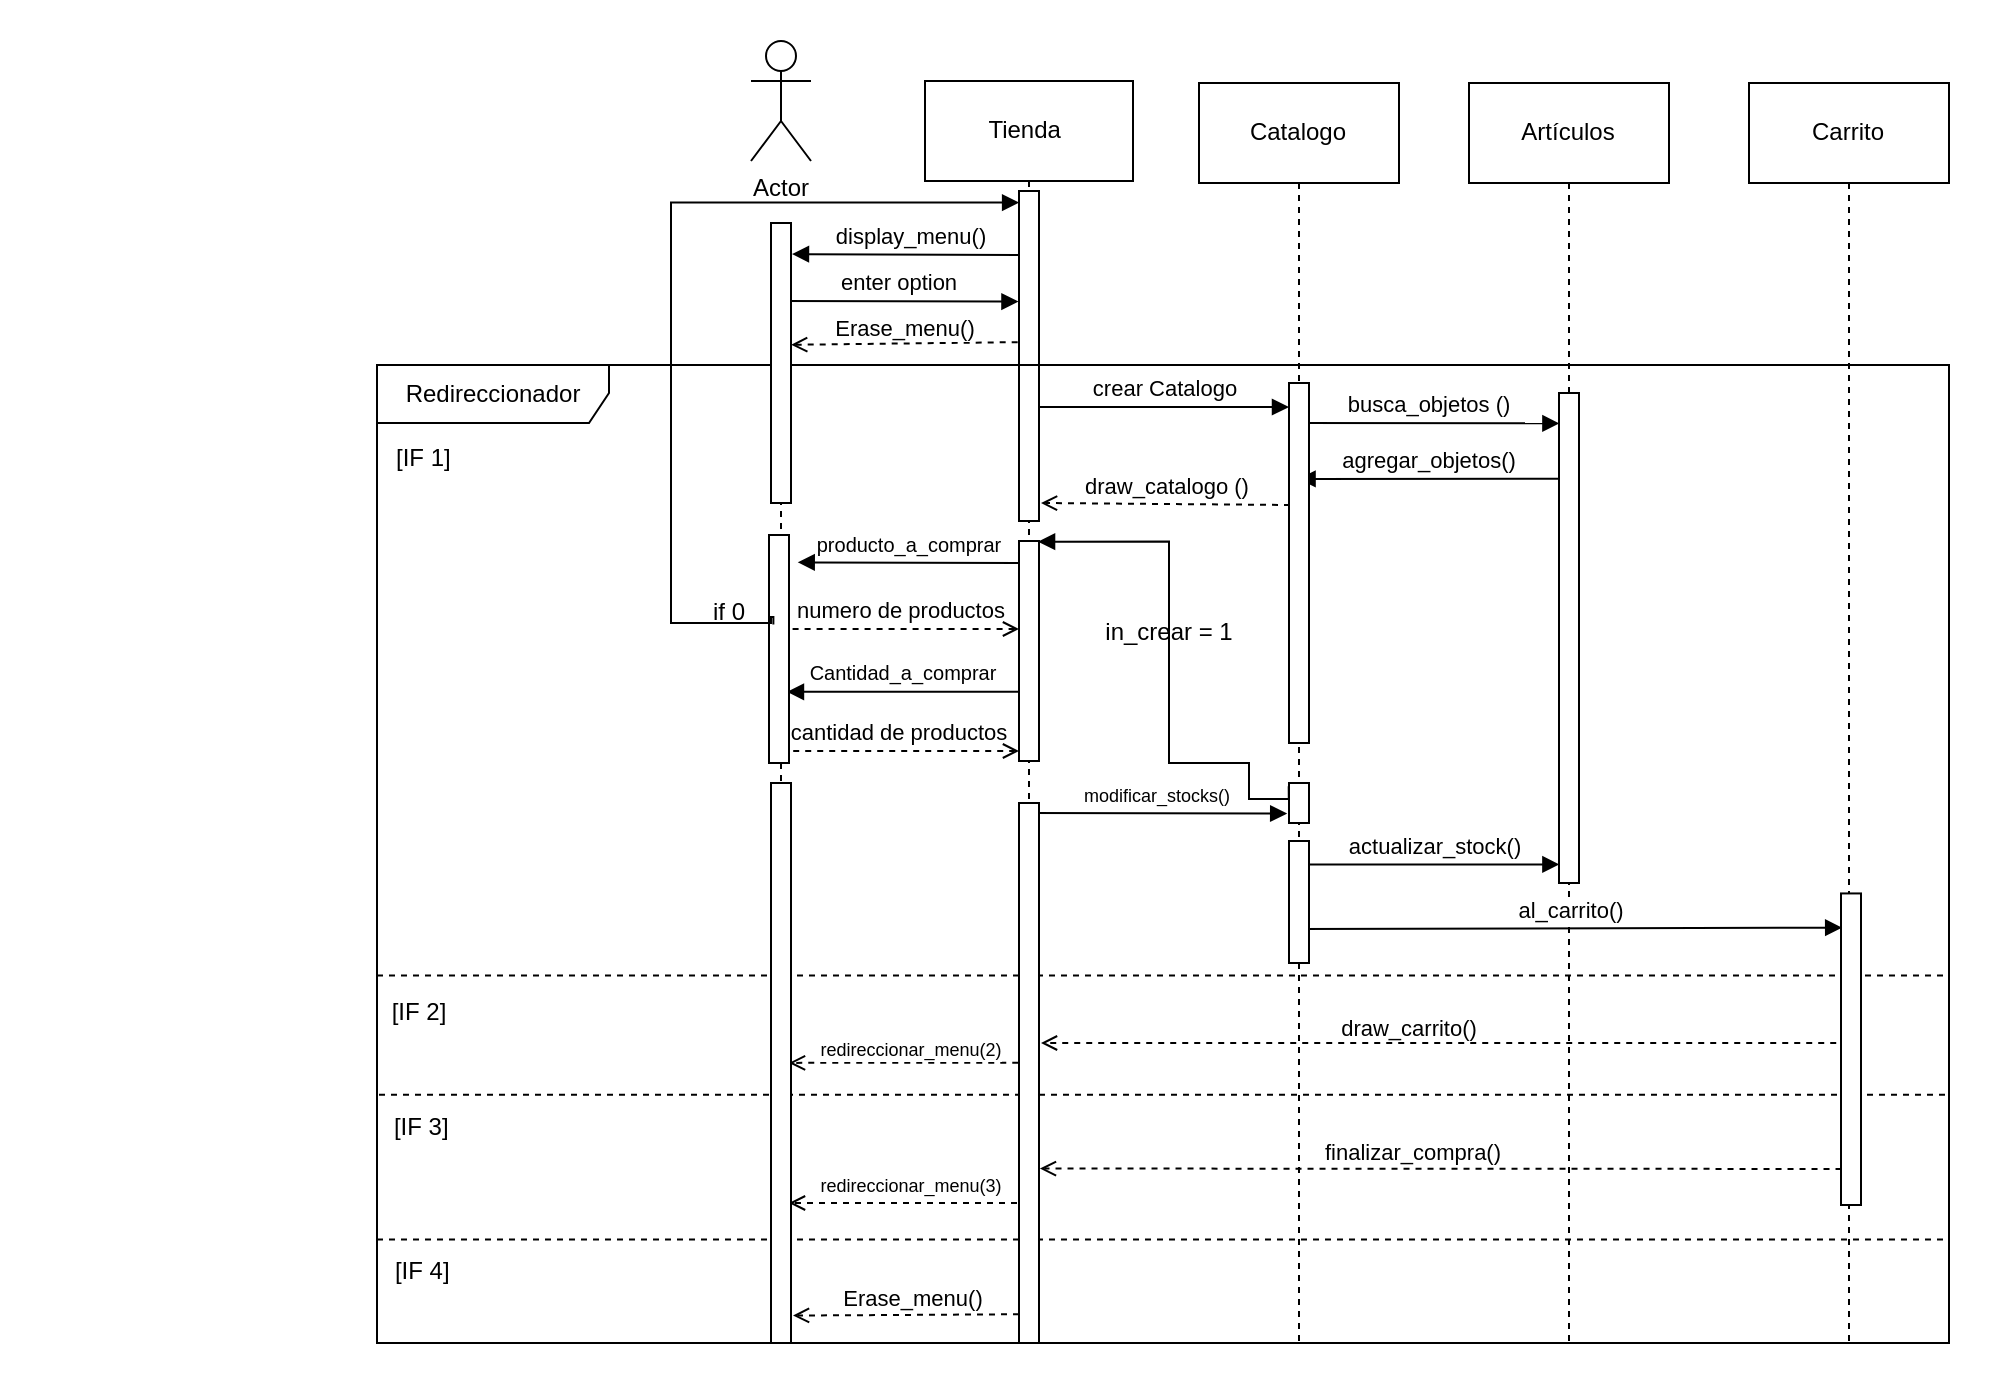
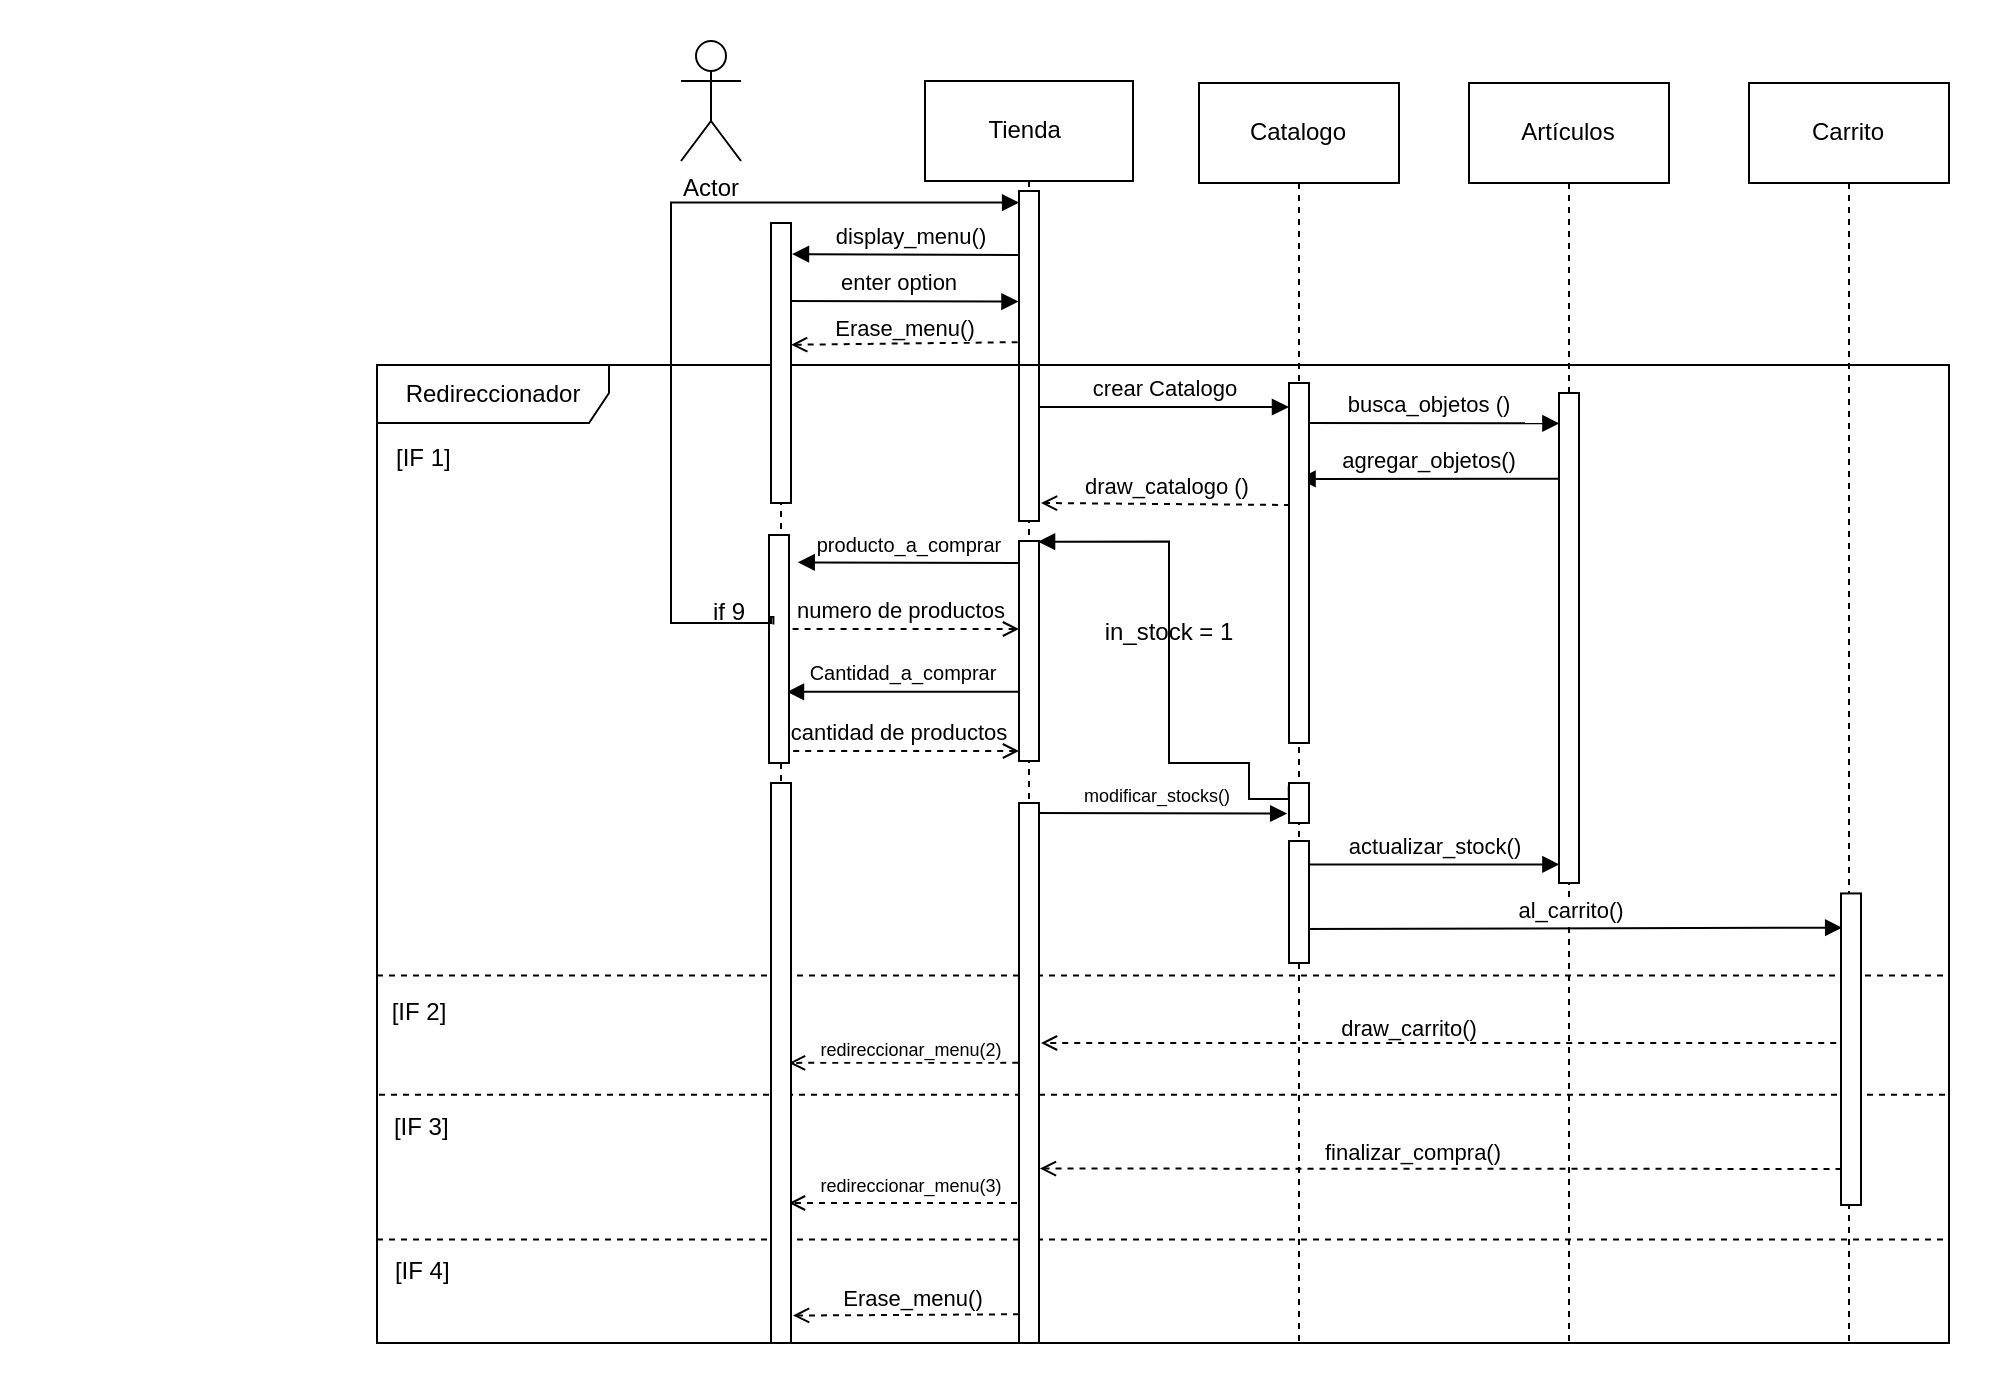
(781, 101) -> (711, 101)
(730, 613) -> (730, 613)
(1170, 633) -> (1170, 633)
